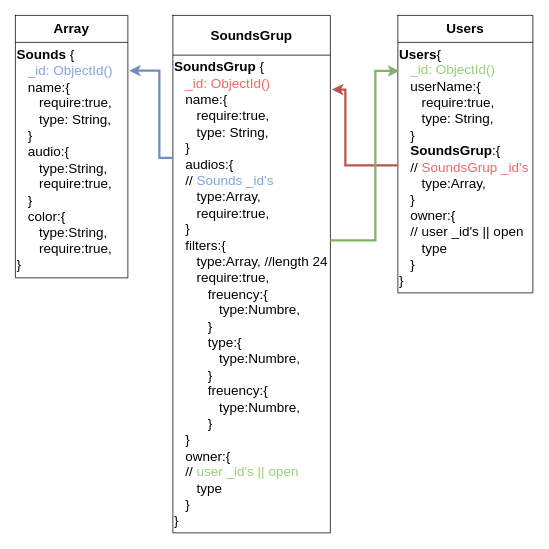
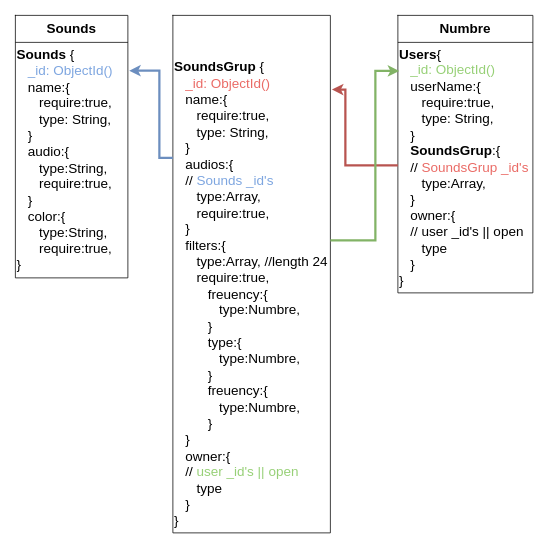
(72, 29) -> (72, 29)
(465, 29) -> (465, 29)
(252, 35) -> none
